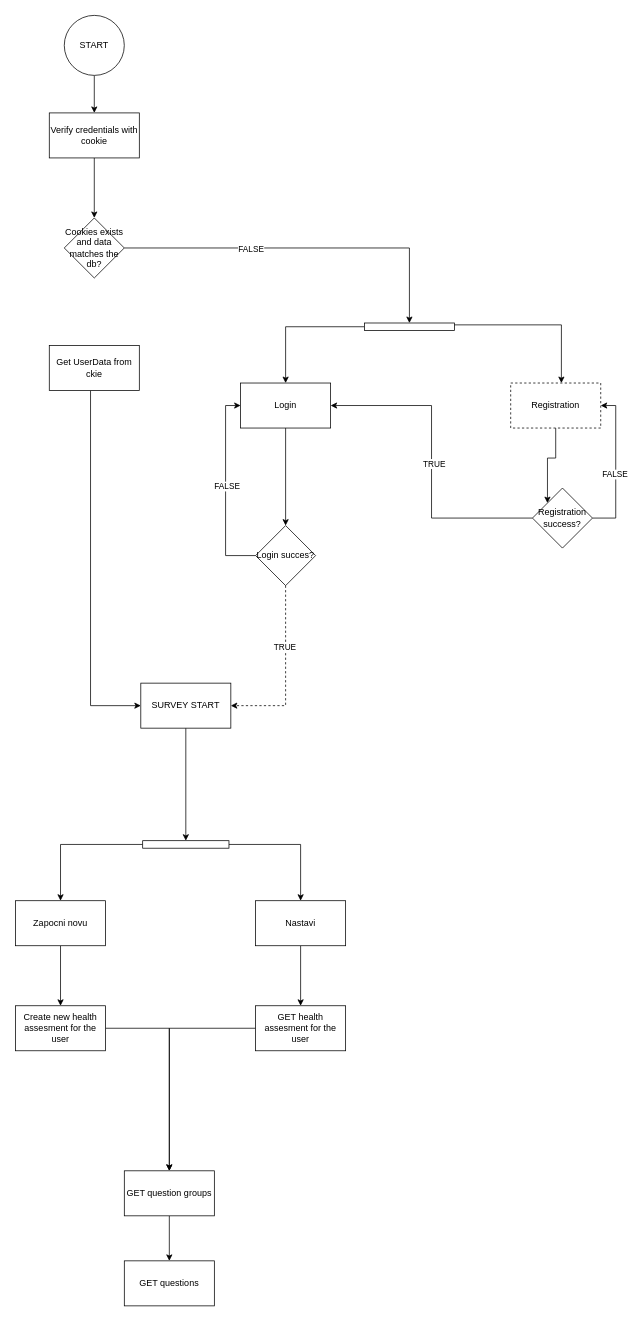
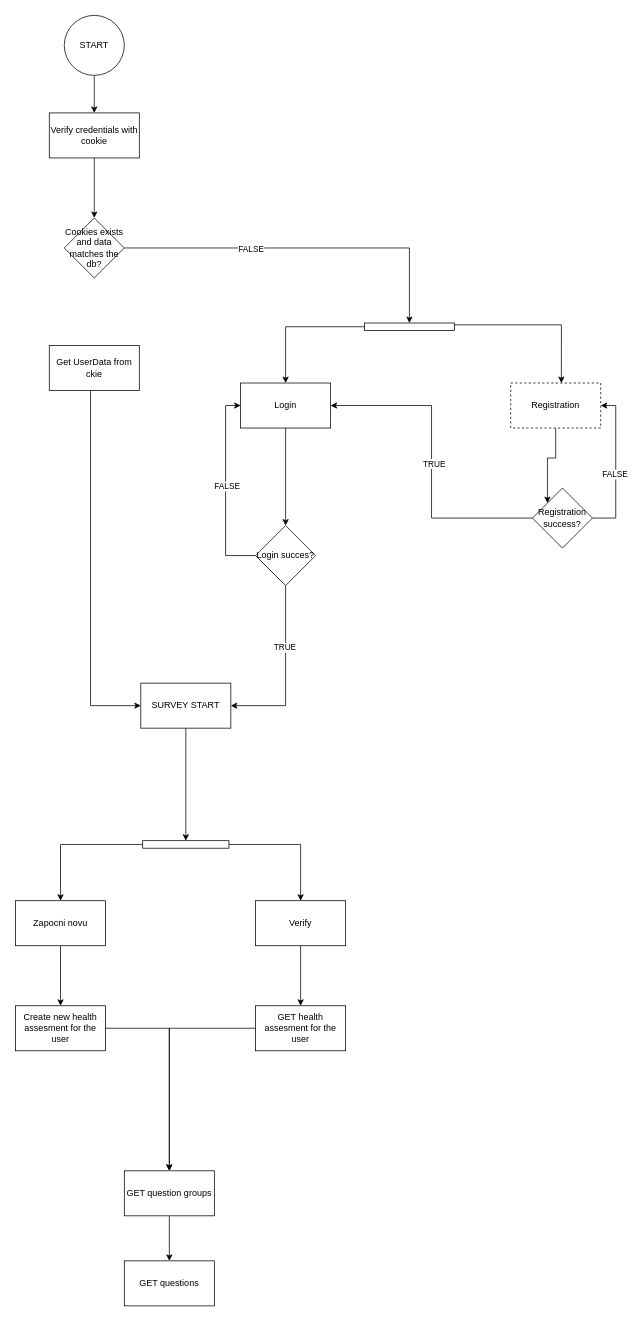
(285, 703) -> (285, 703)
(300, 923) -> (300, 923)
